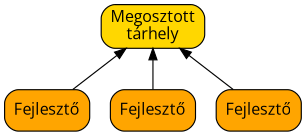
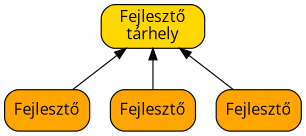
(153, 26) -> (153, 26)
